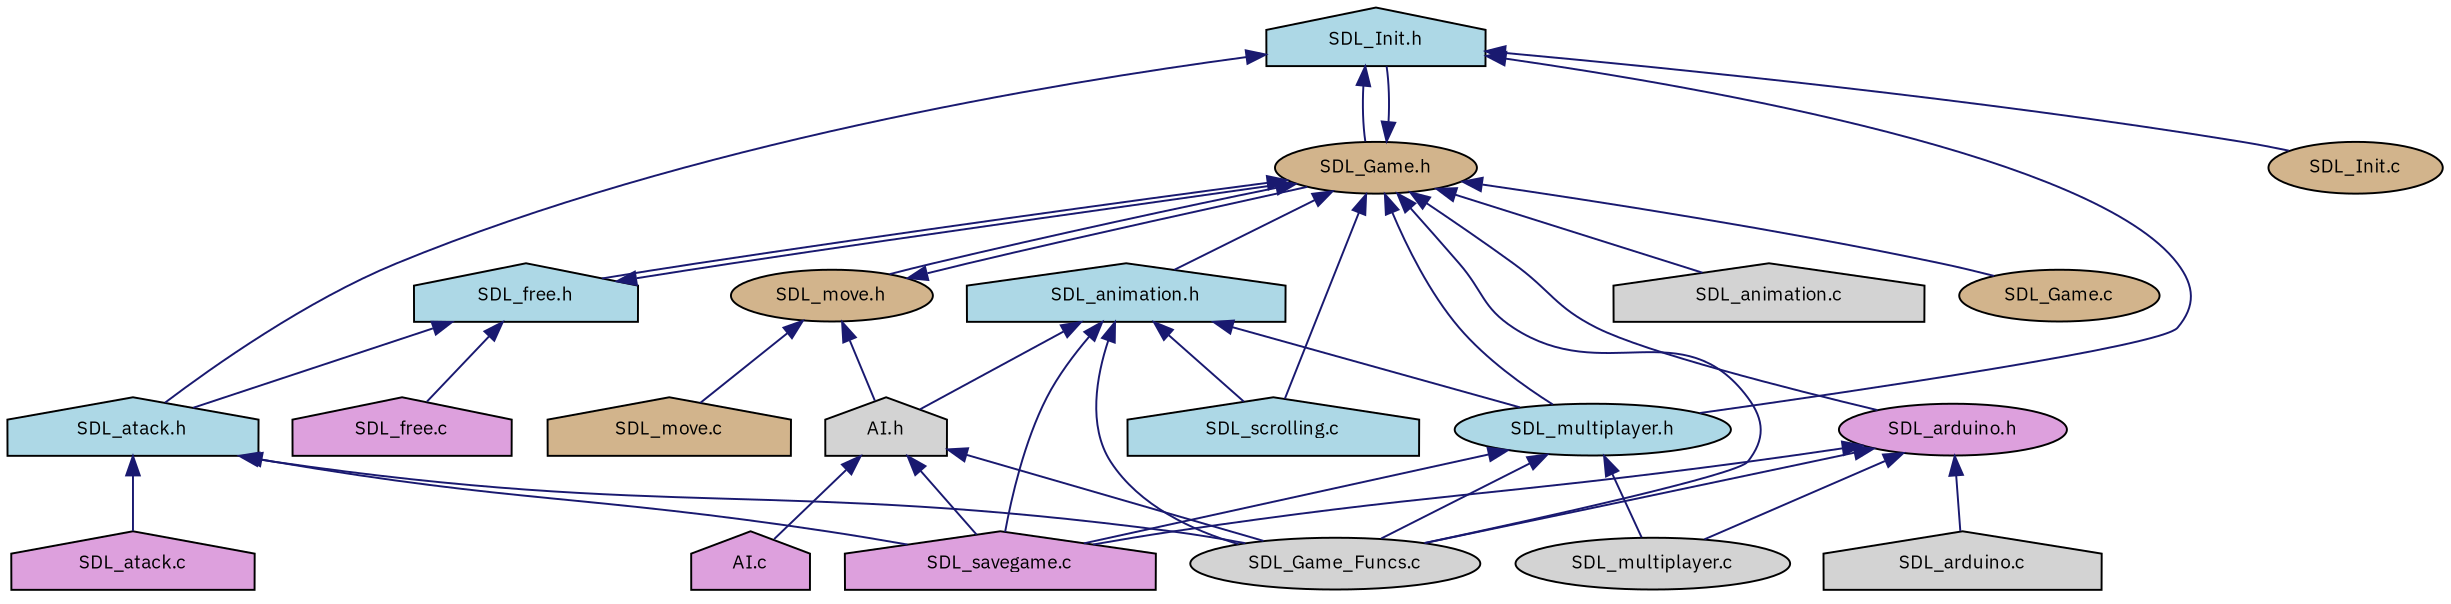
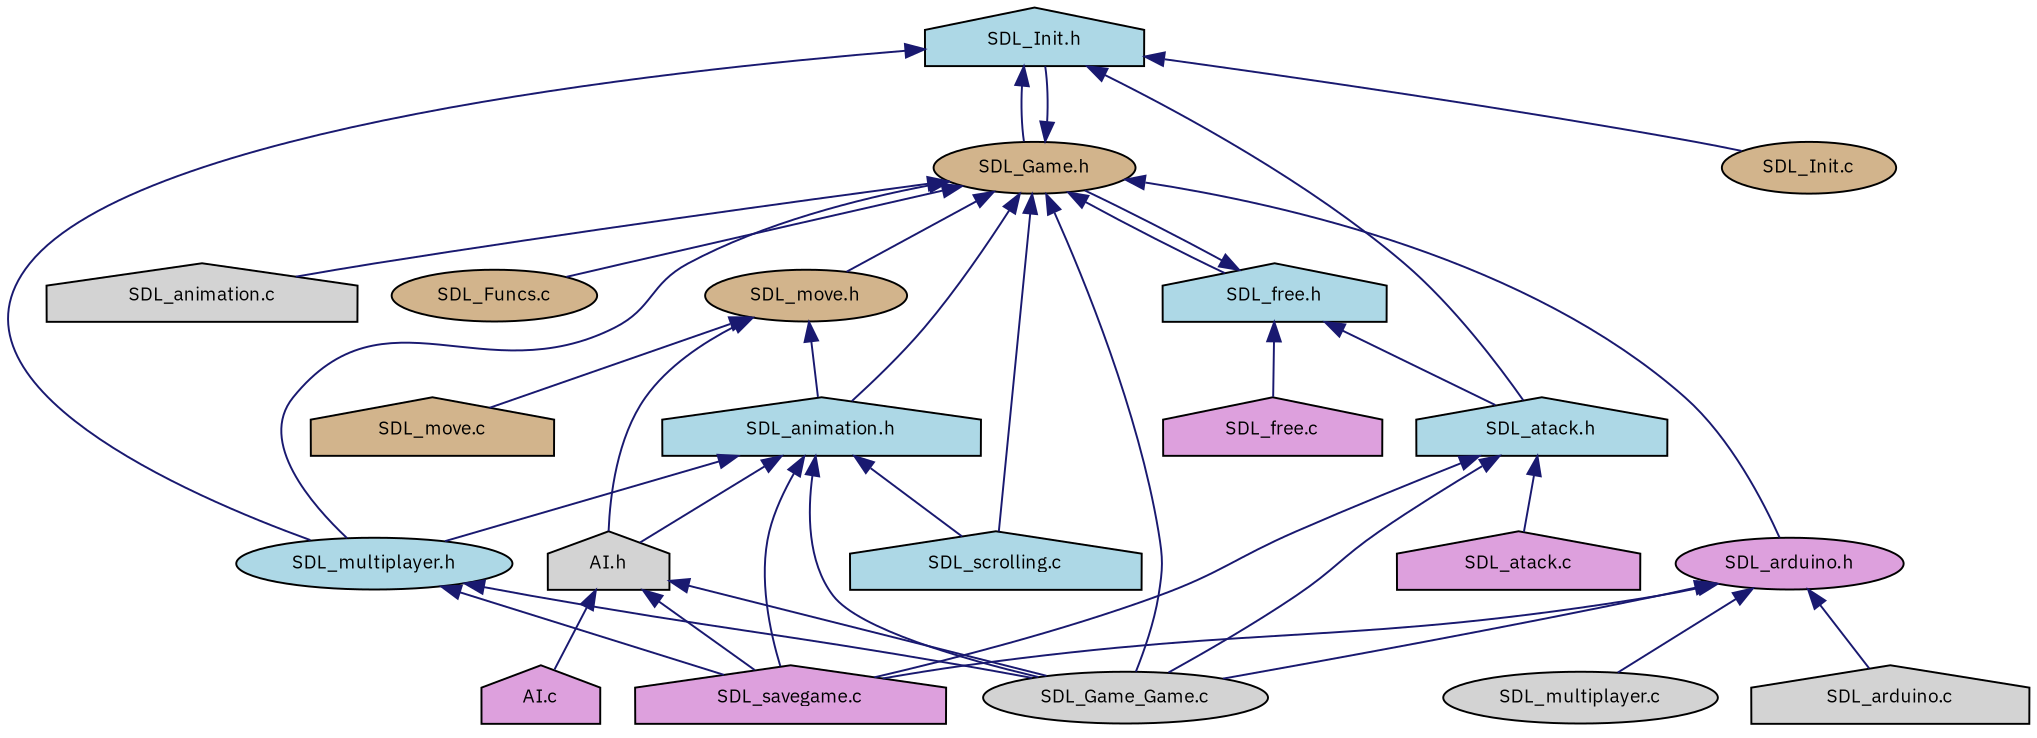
(1117, 229) -> (815, 369)
(2059, 296) -> (494, 296)
(1630, 512) -> none
(1335, 564) -> (1126, 698)
